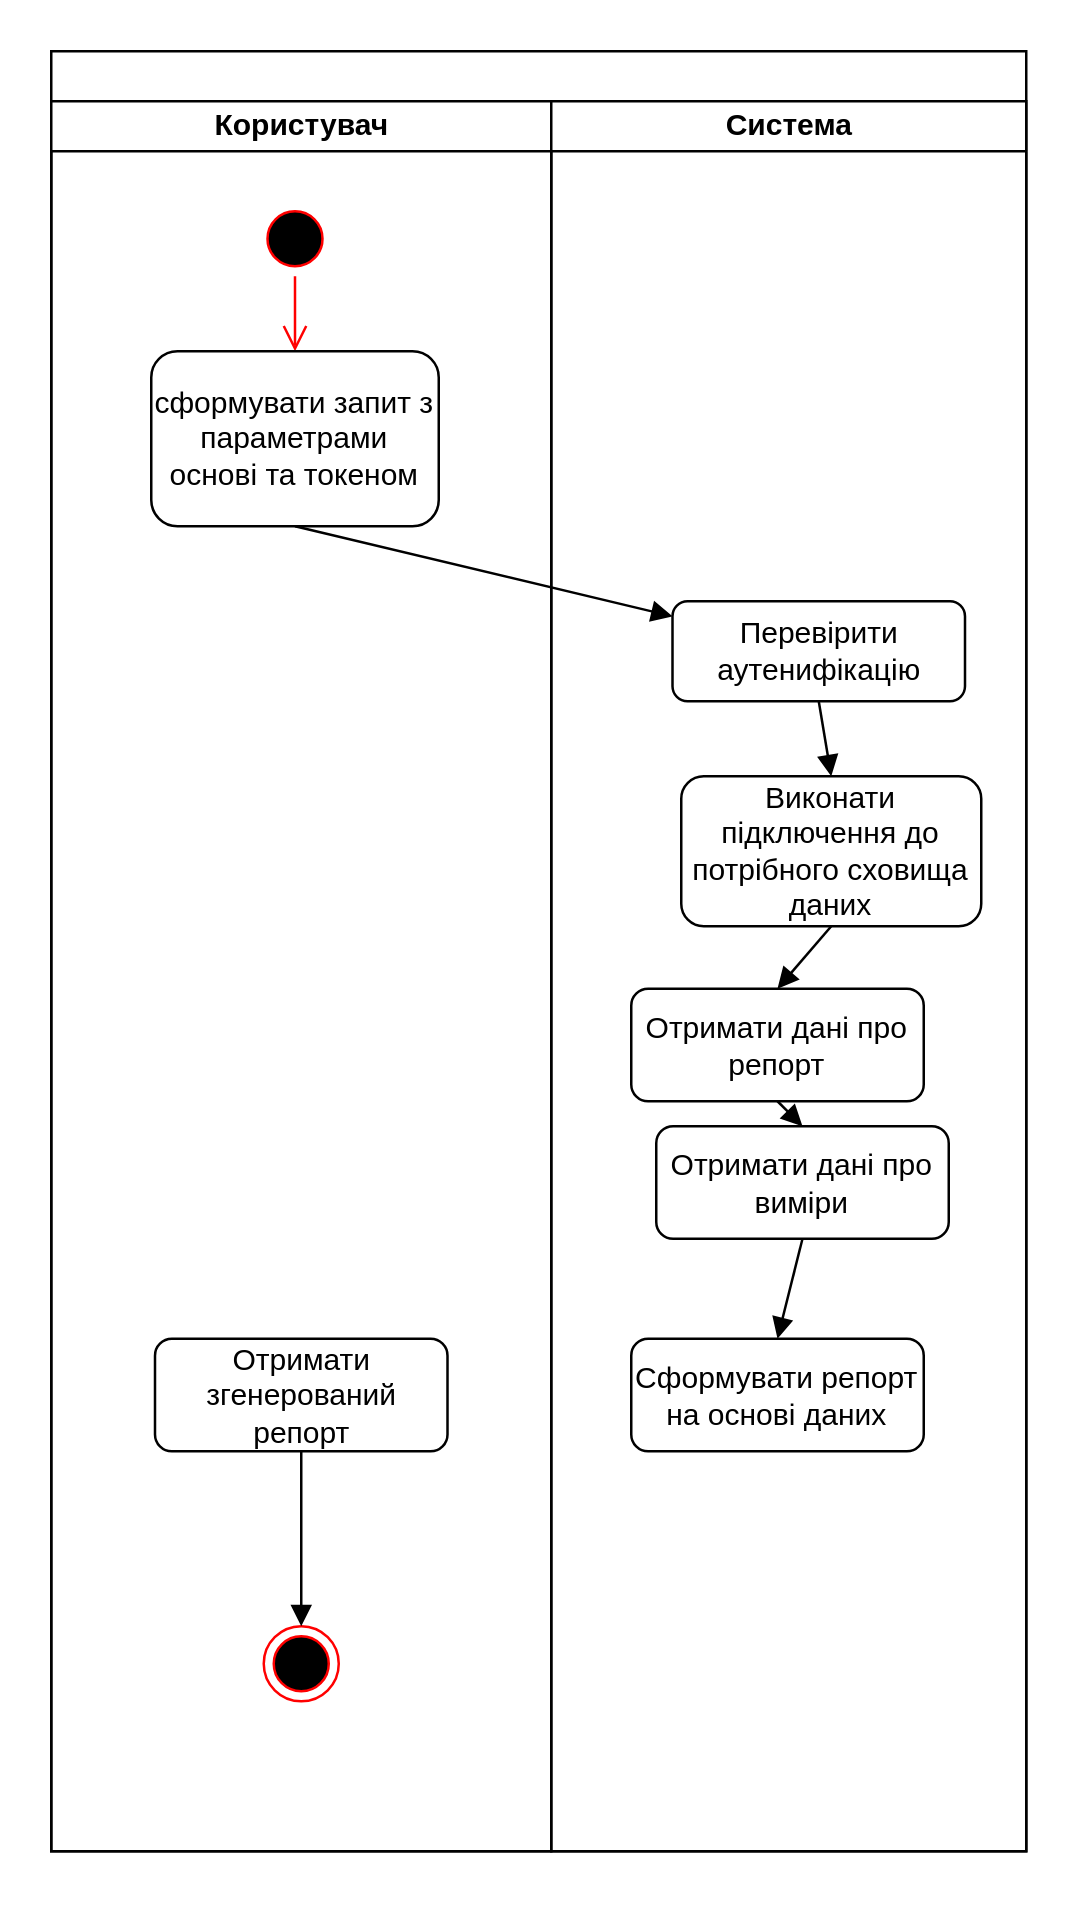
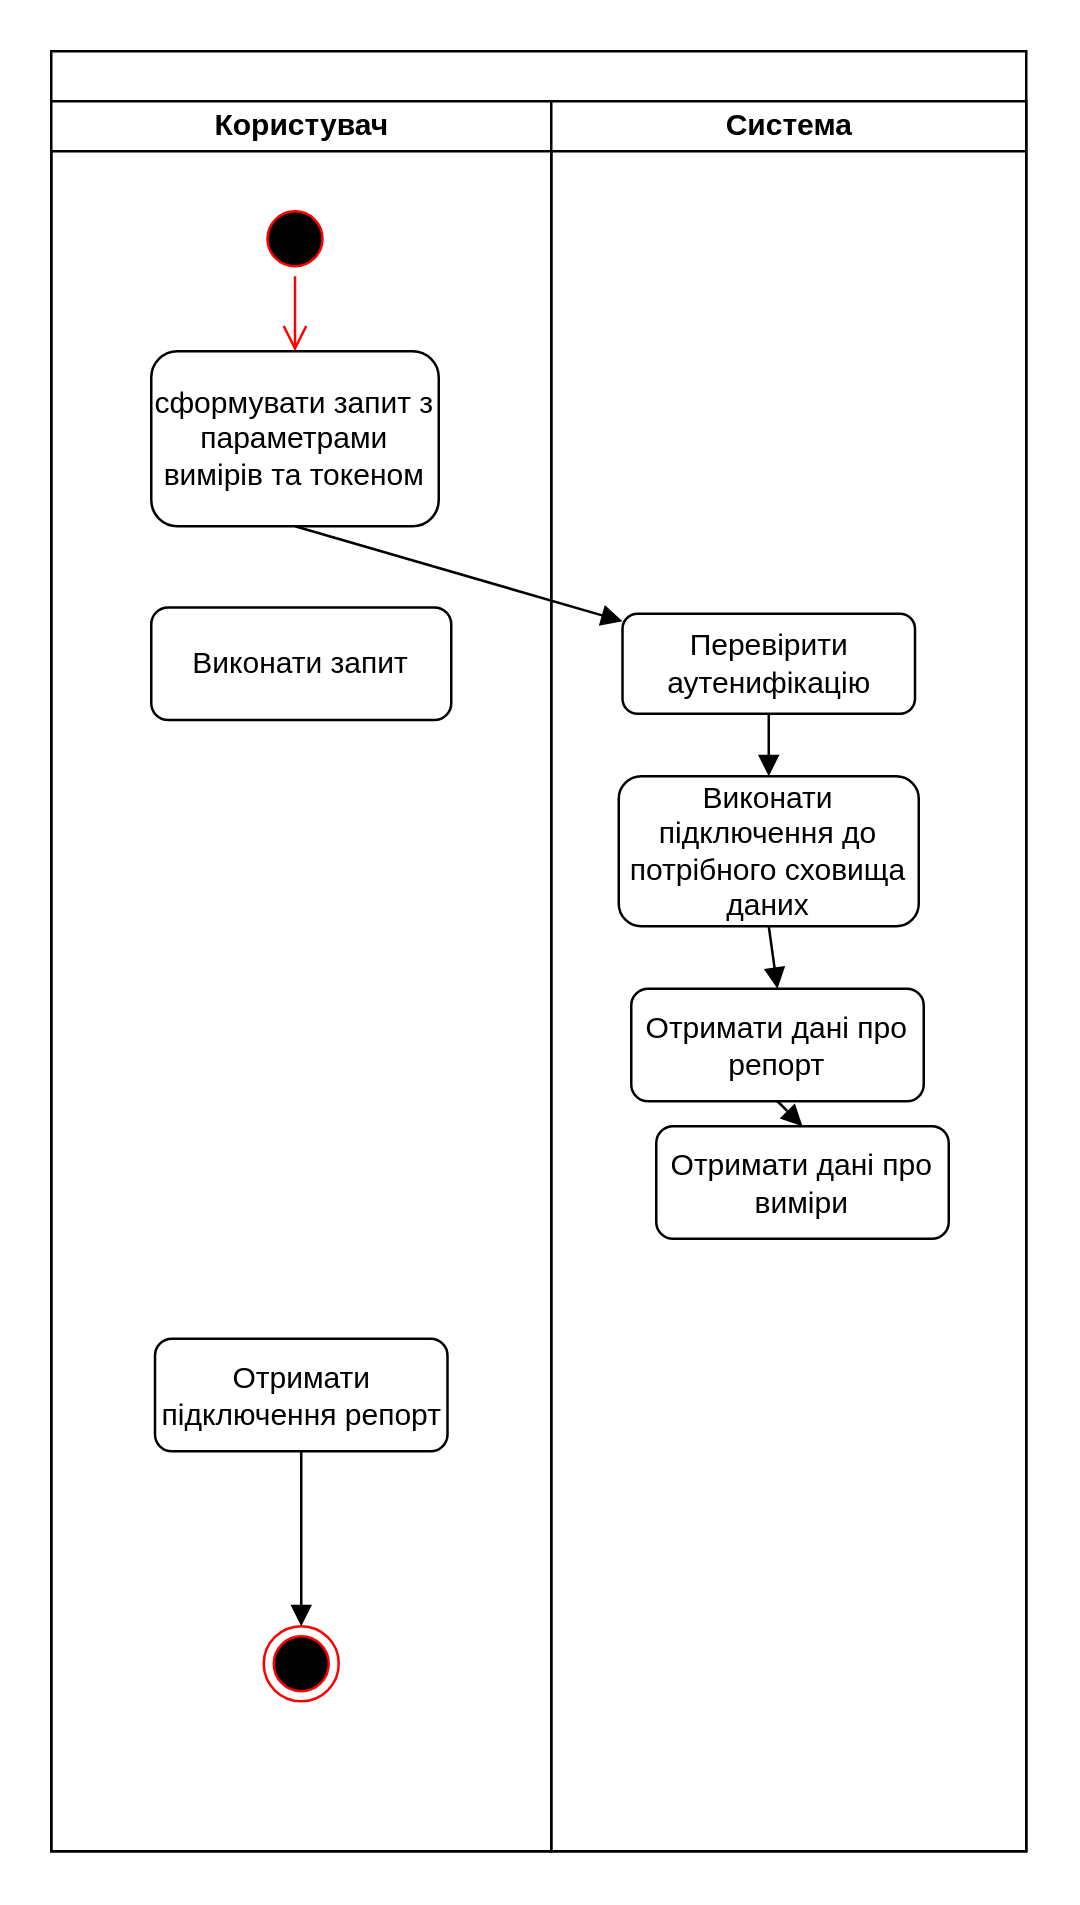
(295, 439) -> (295, 439)
(819, 651) -> (769, 664)
none -> (301, 664)
(831, 851) -> (769, 851)
(792, 1279) -> none
(778, 1395) -> none
(303, 1396) -> (303, 1396)
